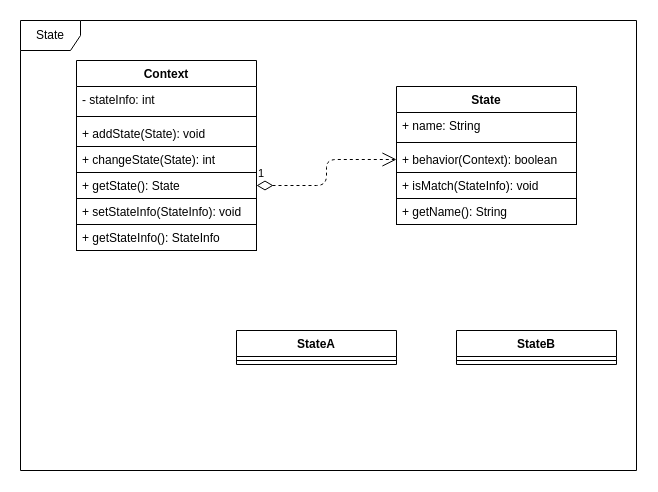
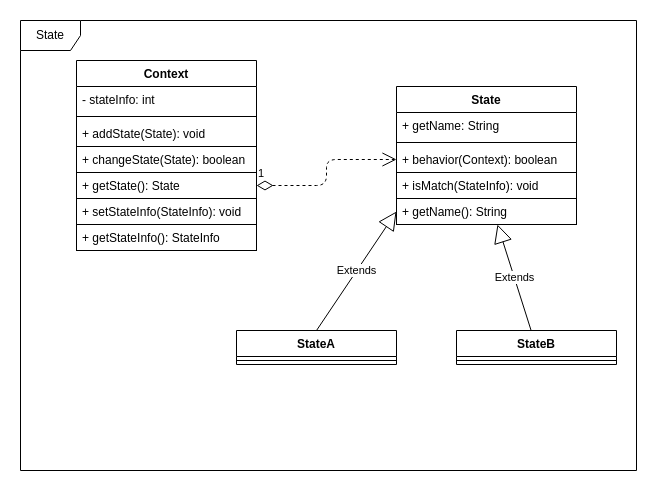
(443, 126) -> (453, 126)
(160, 160) -> (173, 160)
none -> (351, 279)
none -> (517, 287)
